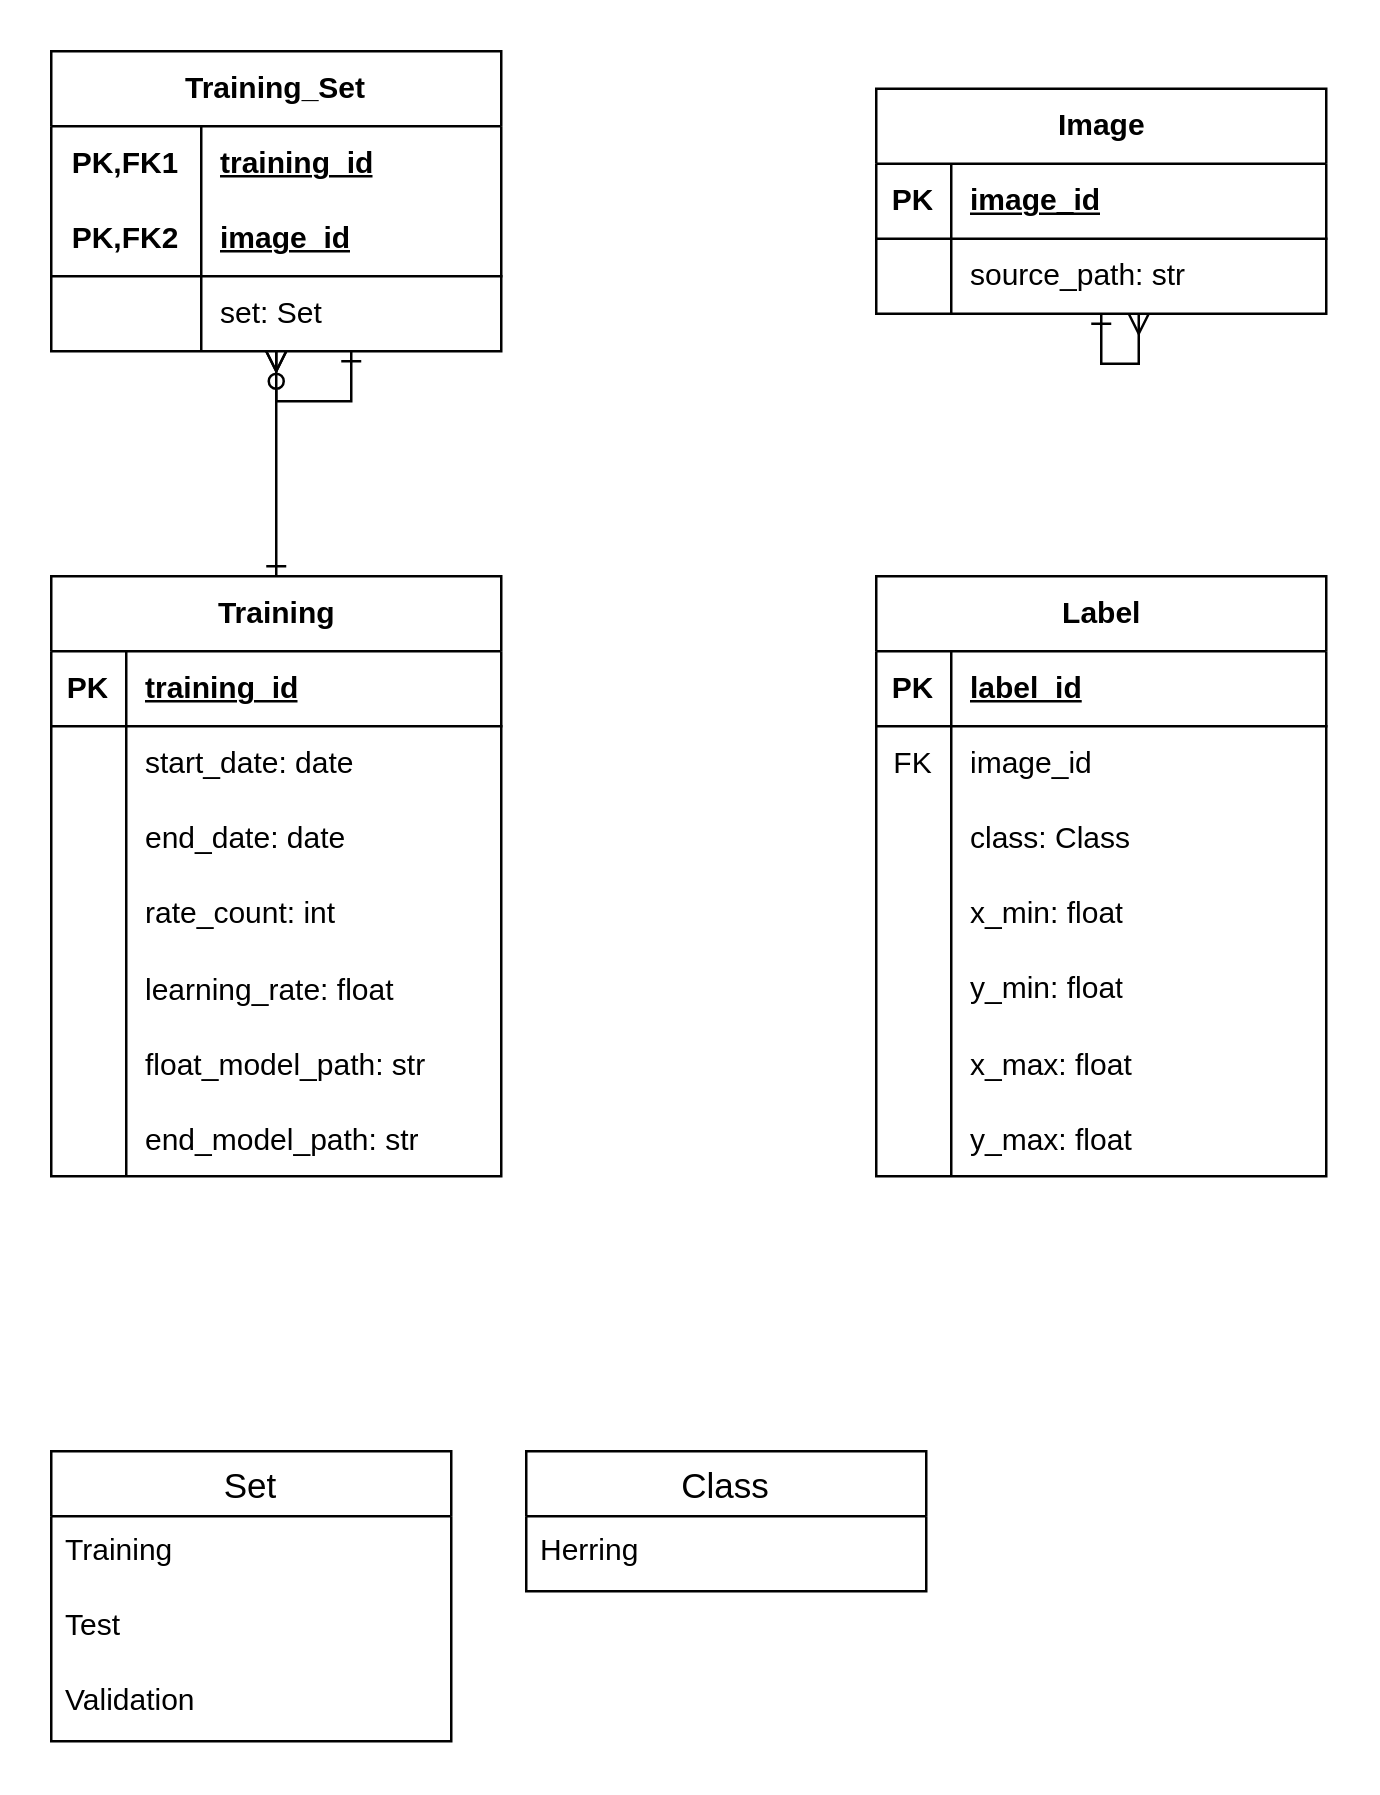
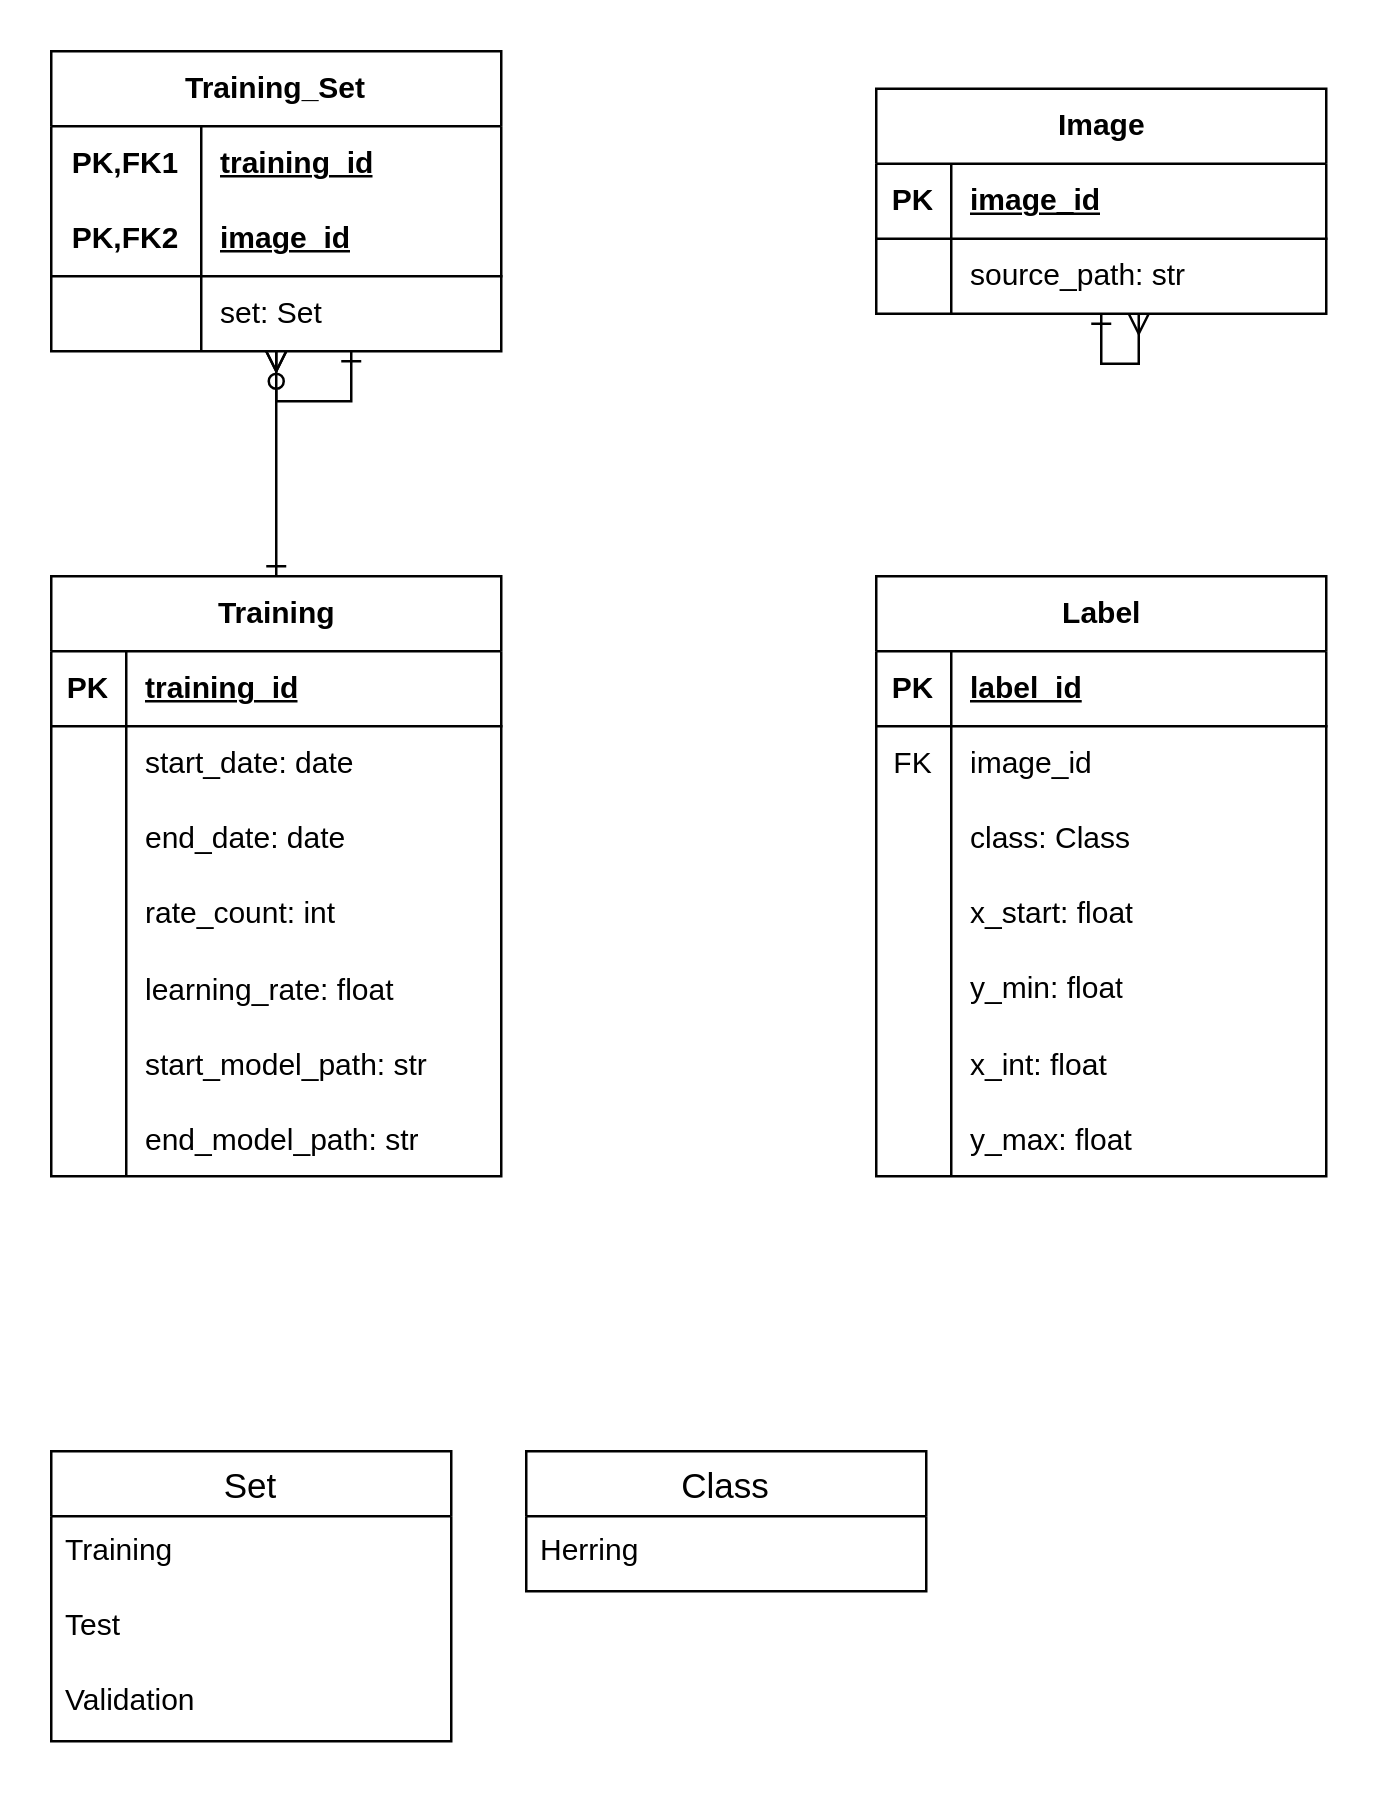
(1056, 914) -> (1077, 914)
(306, 1065) -> (310, 1065)
(1059, 1065) -> (1055, 1065)
